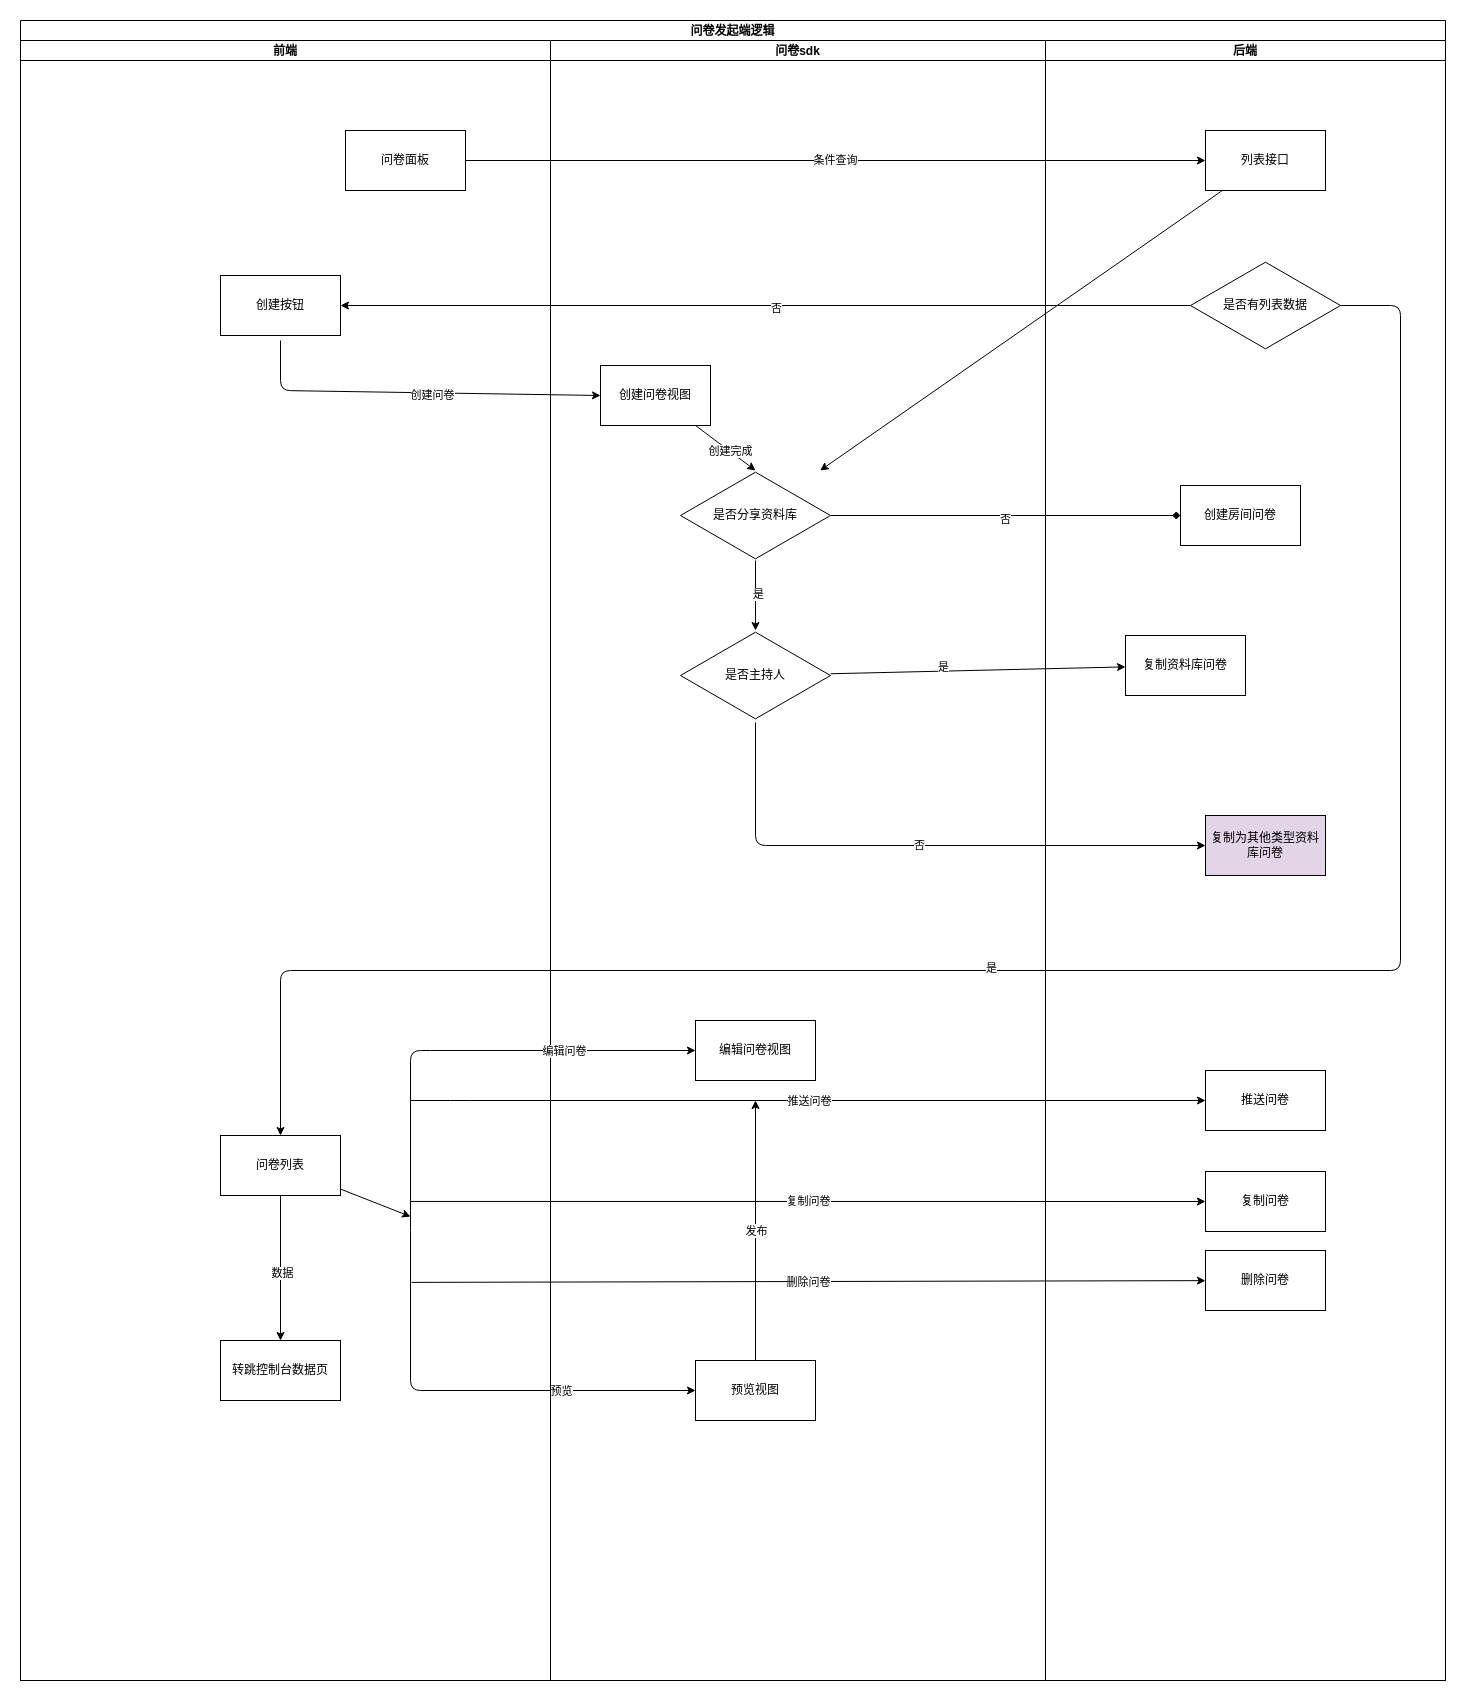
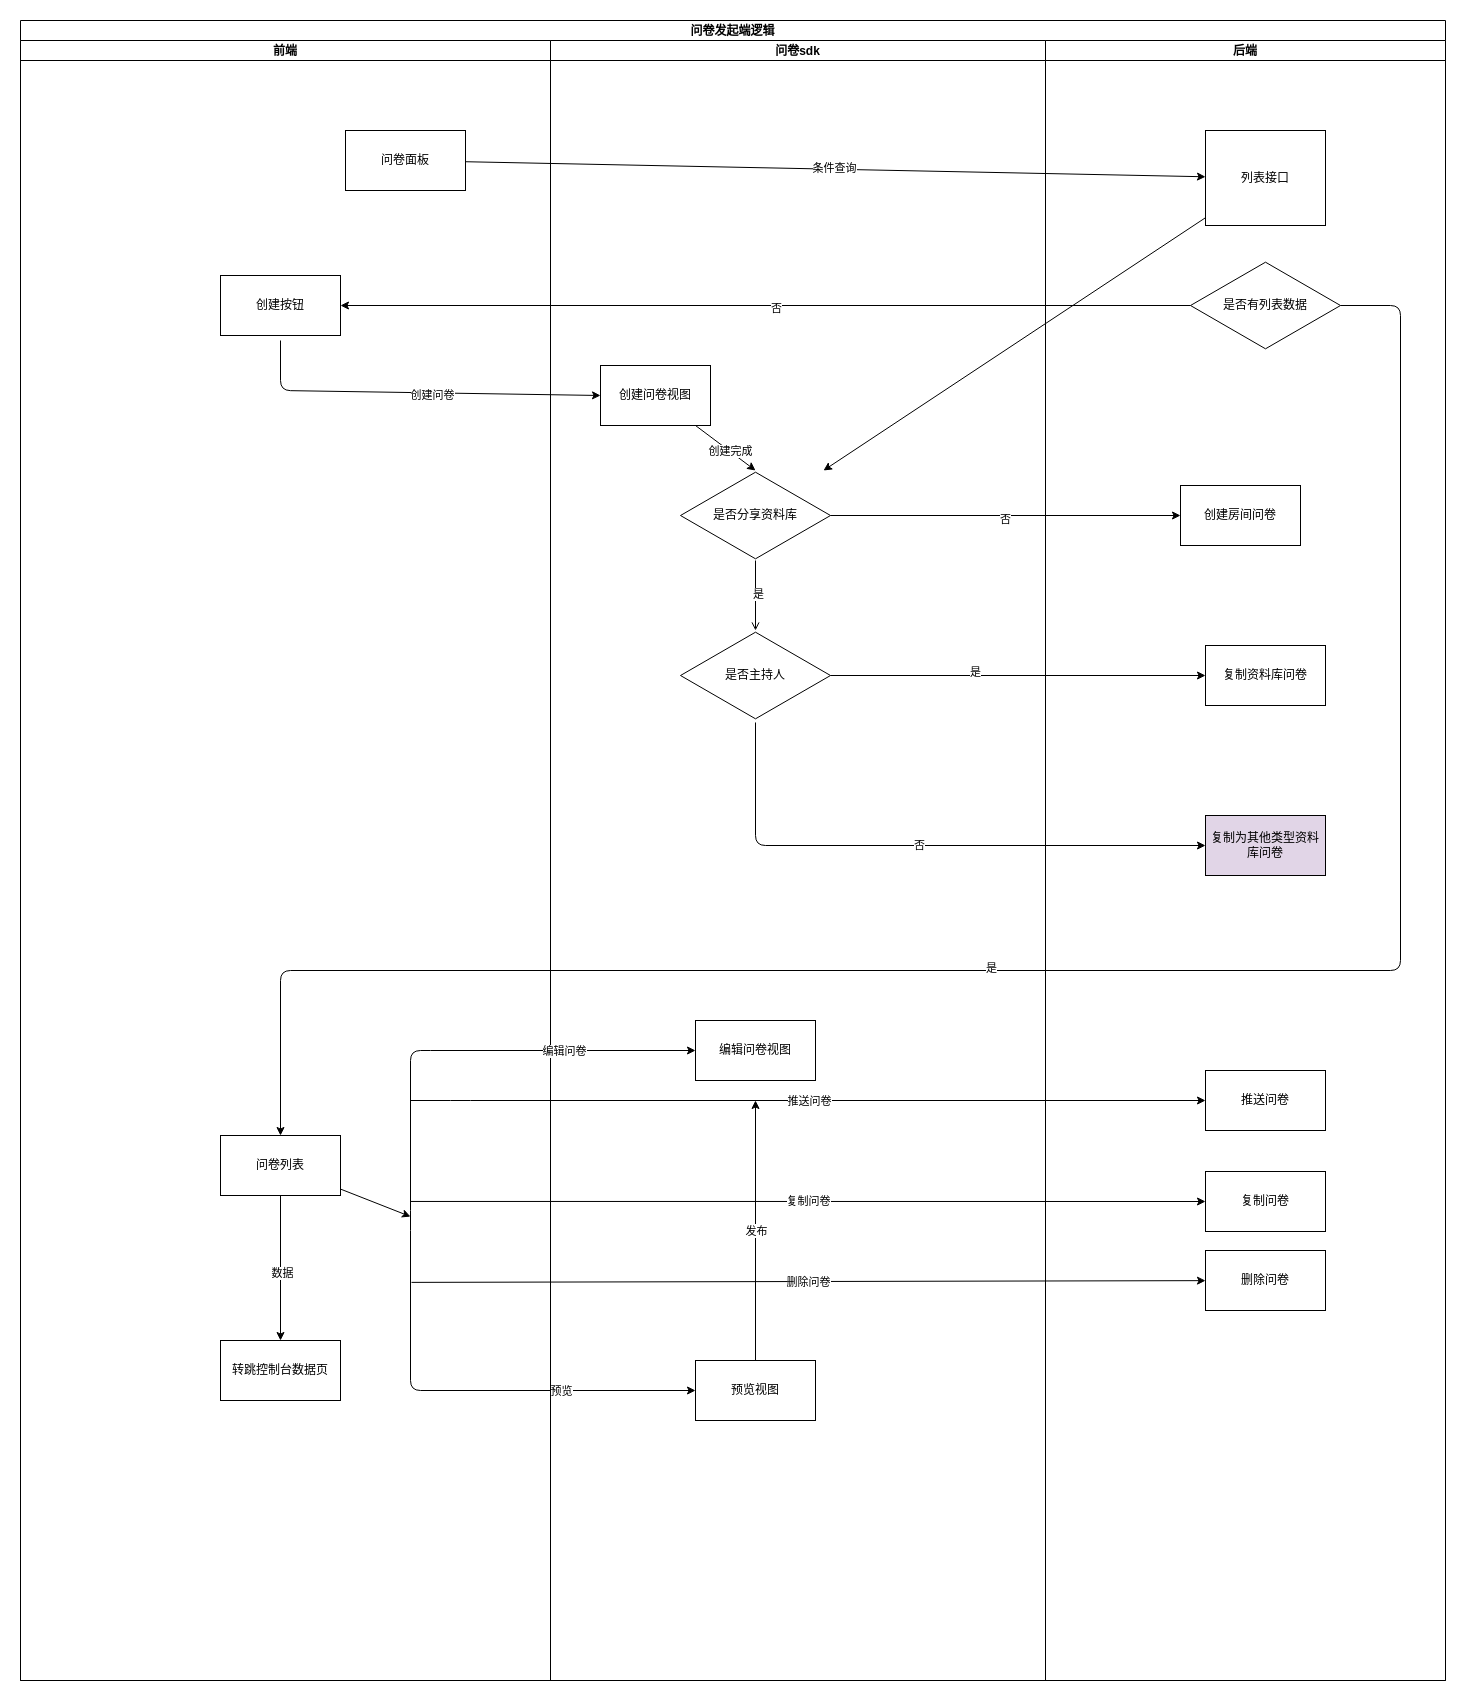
(1266, 161) -> (1266, 178)
(1171, 516) -> (1172, 516)
(756, 622) -> (756, 623)
(1186, 666) -> (1266, 676)
